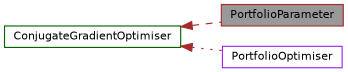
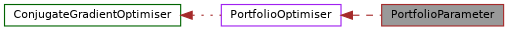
(207, 24) -> (367, 15)
